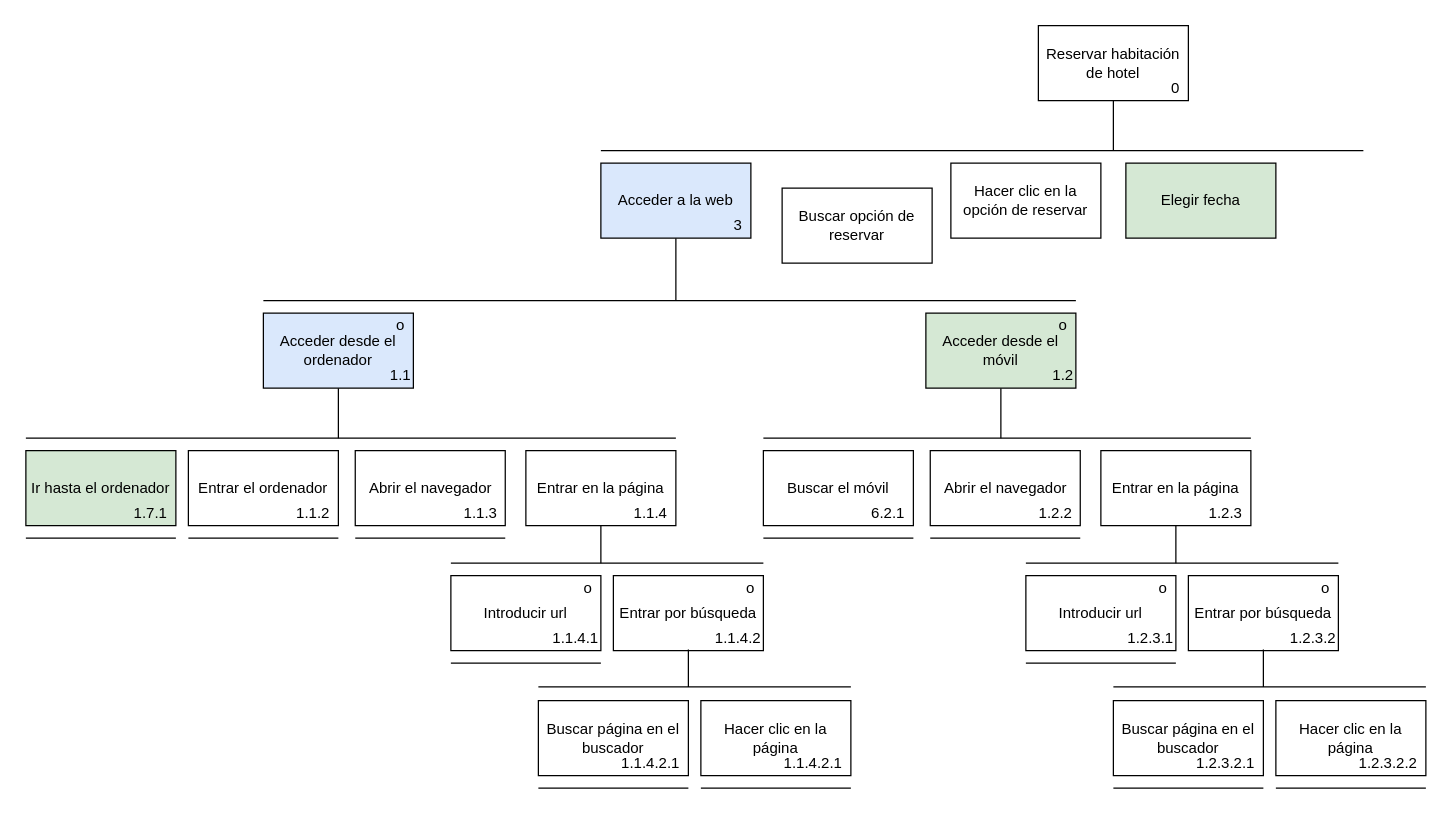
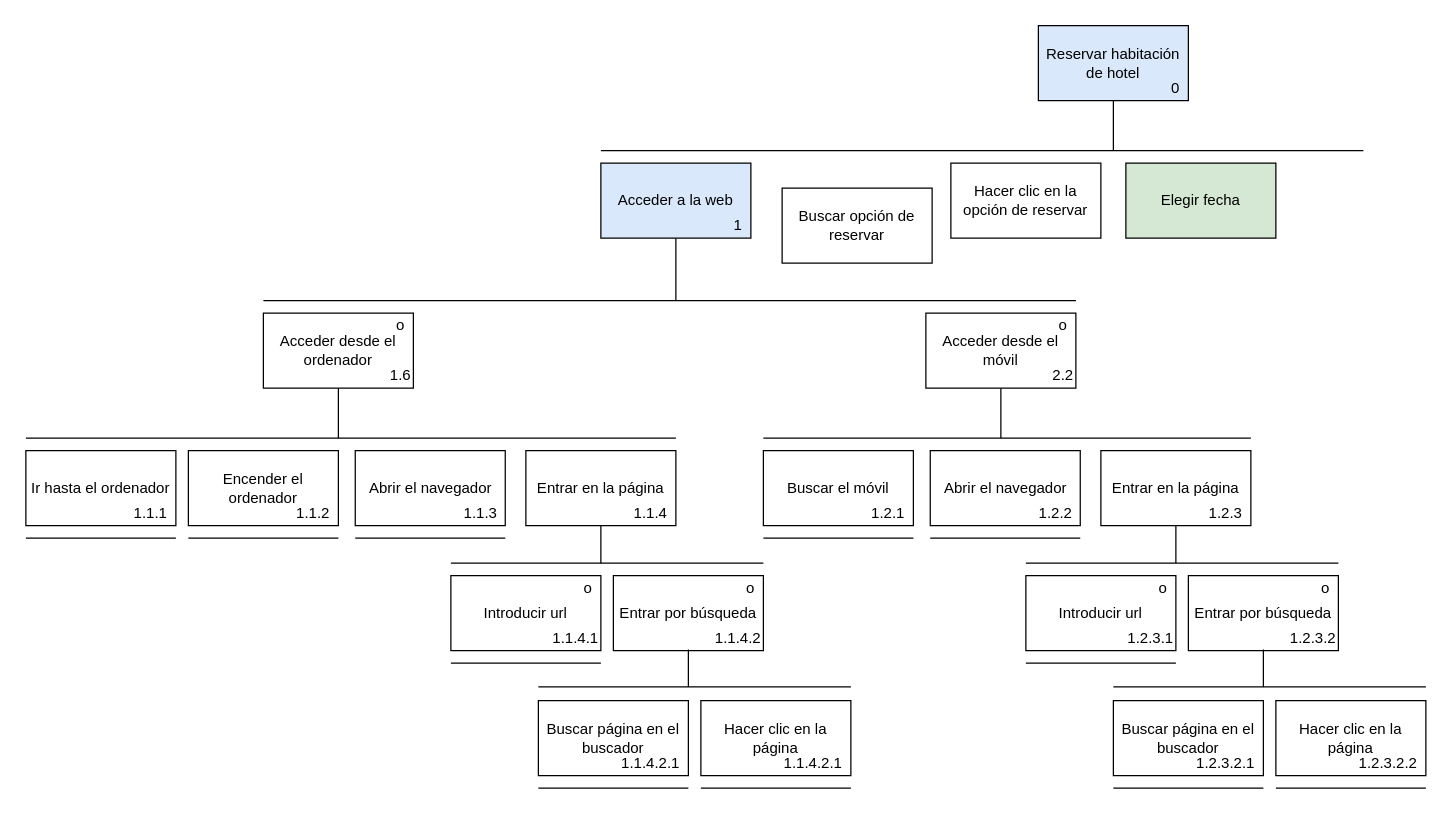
(1113, 63) -> (1113, 63)
(738, 226) -> (738, 226)
(338, 351) -> (338, 351)
(1001, 351) -> (1001, 351)
(401, 376) -> (401, 376)
(1063, 376) -> (1063, 376)
(101, 488) -> (101, 488)
(263, 488) -> (263, 488)
(151, 513) -> (151, 513)
(888, 513) -> (888, 513)
